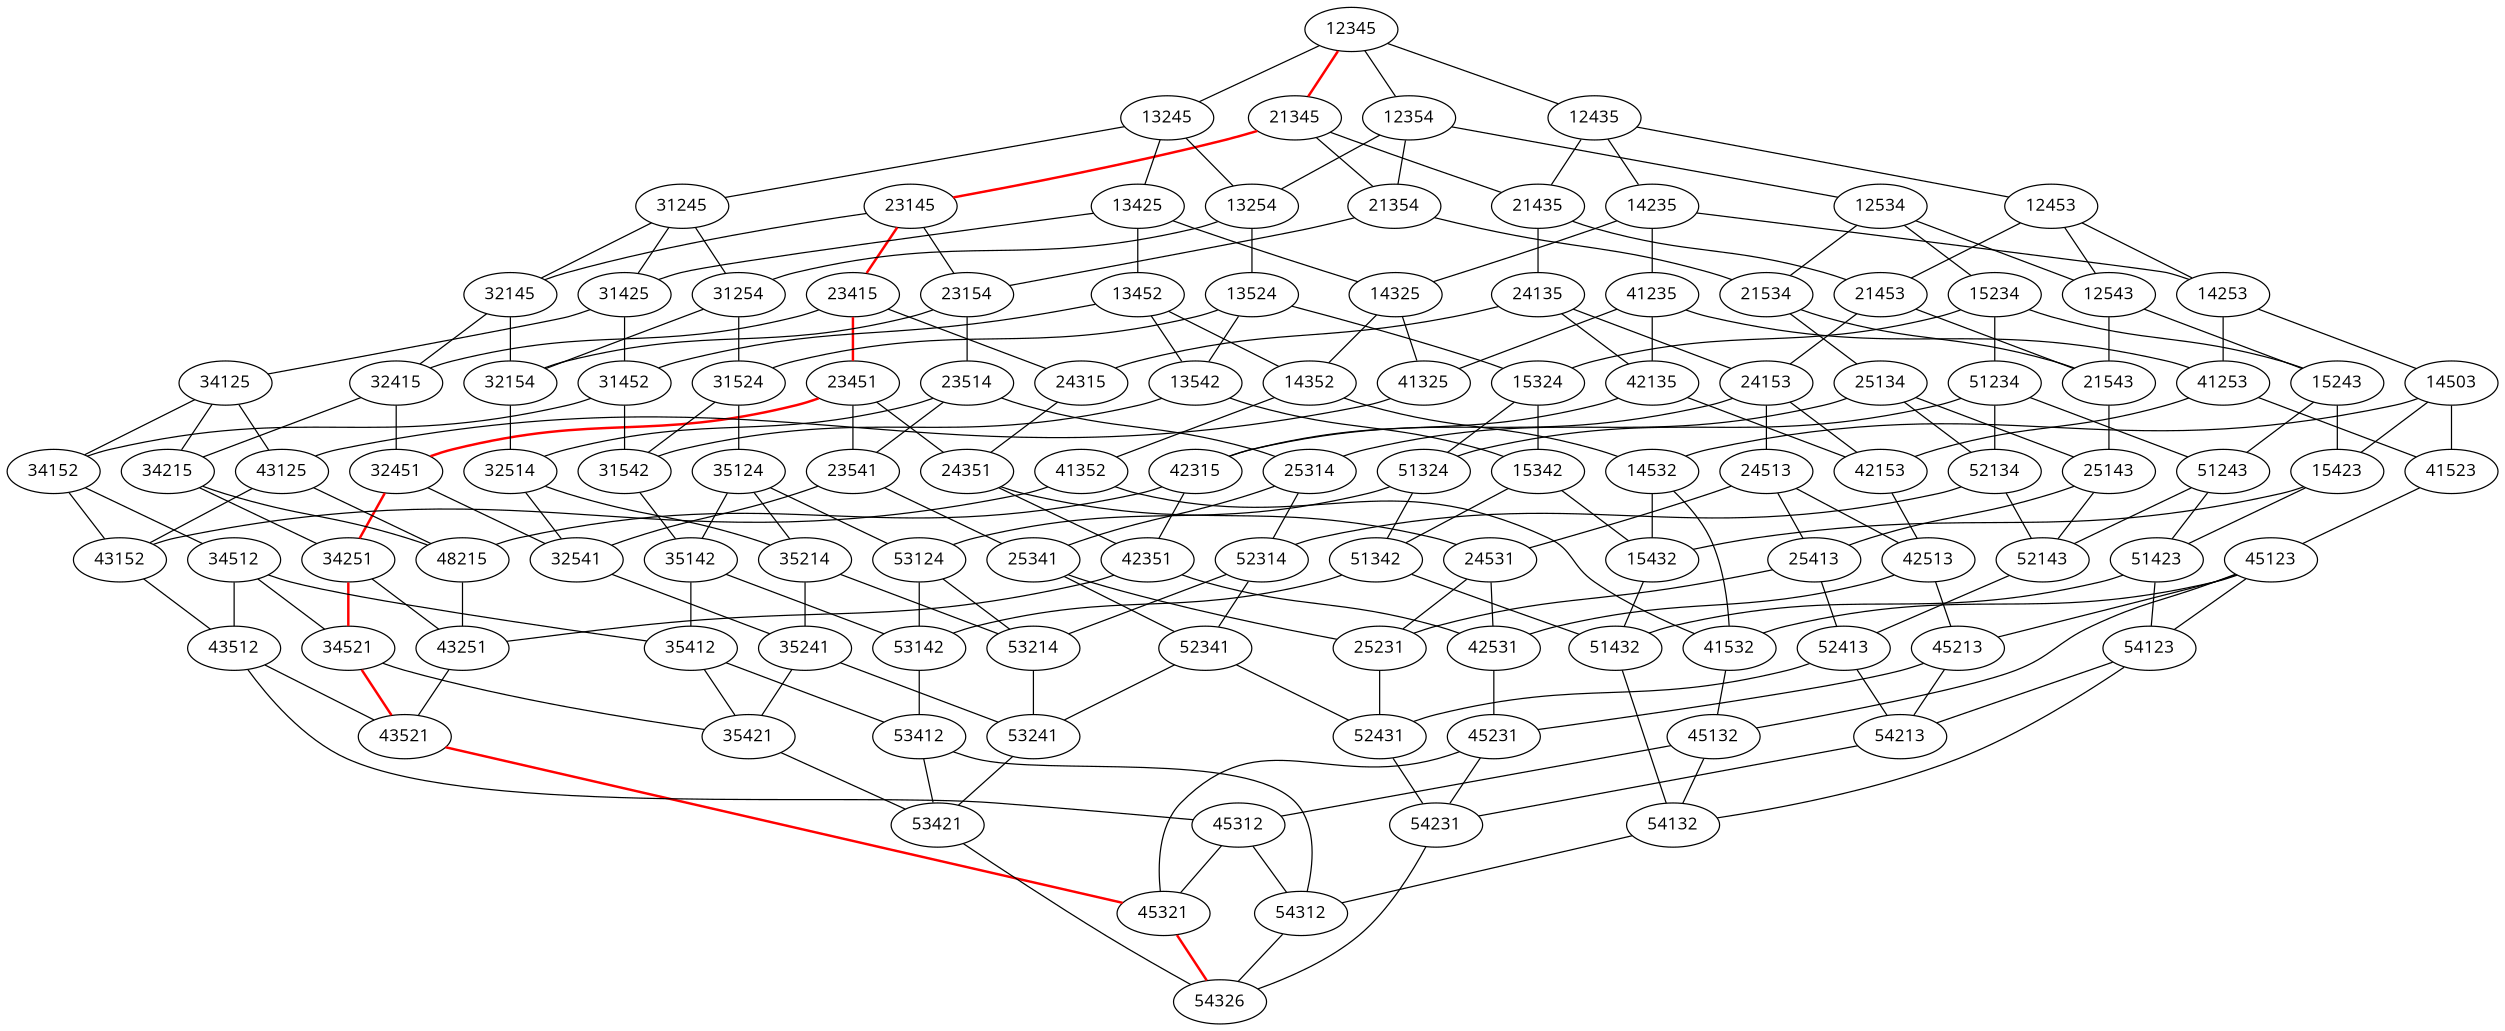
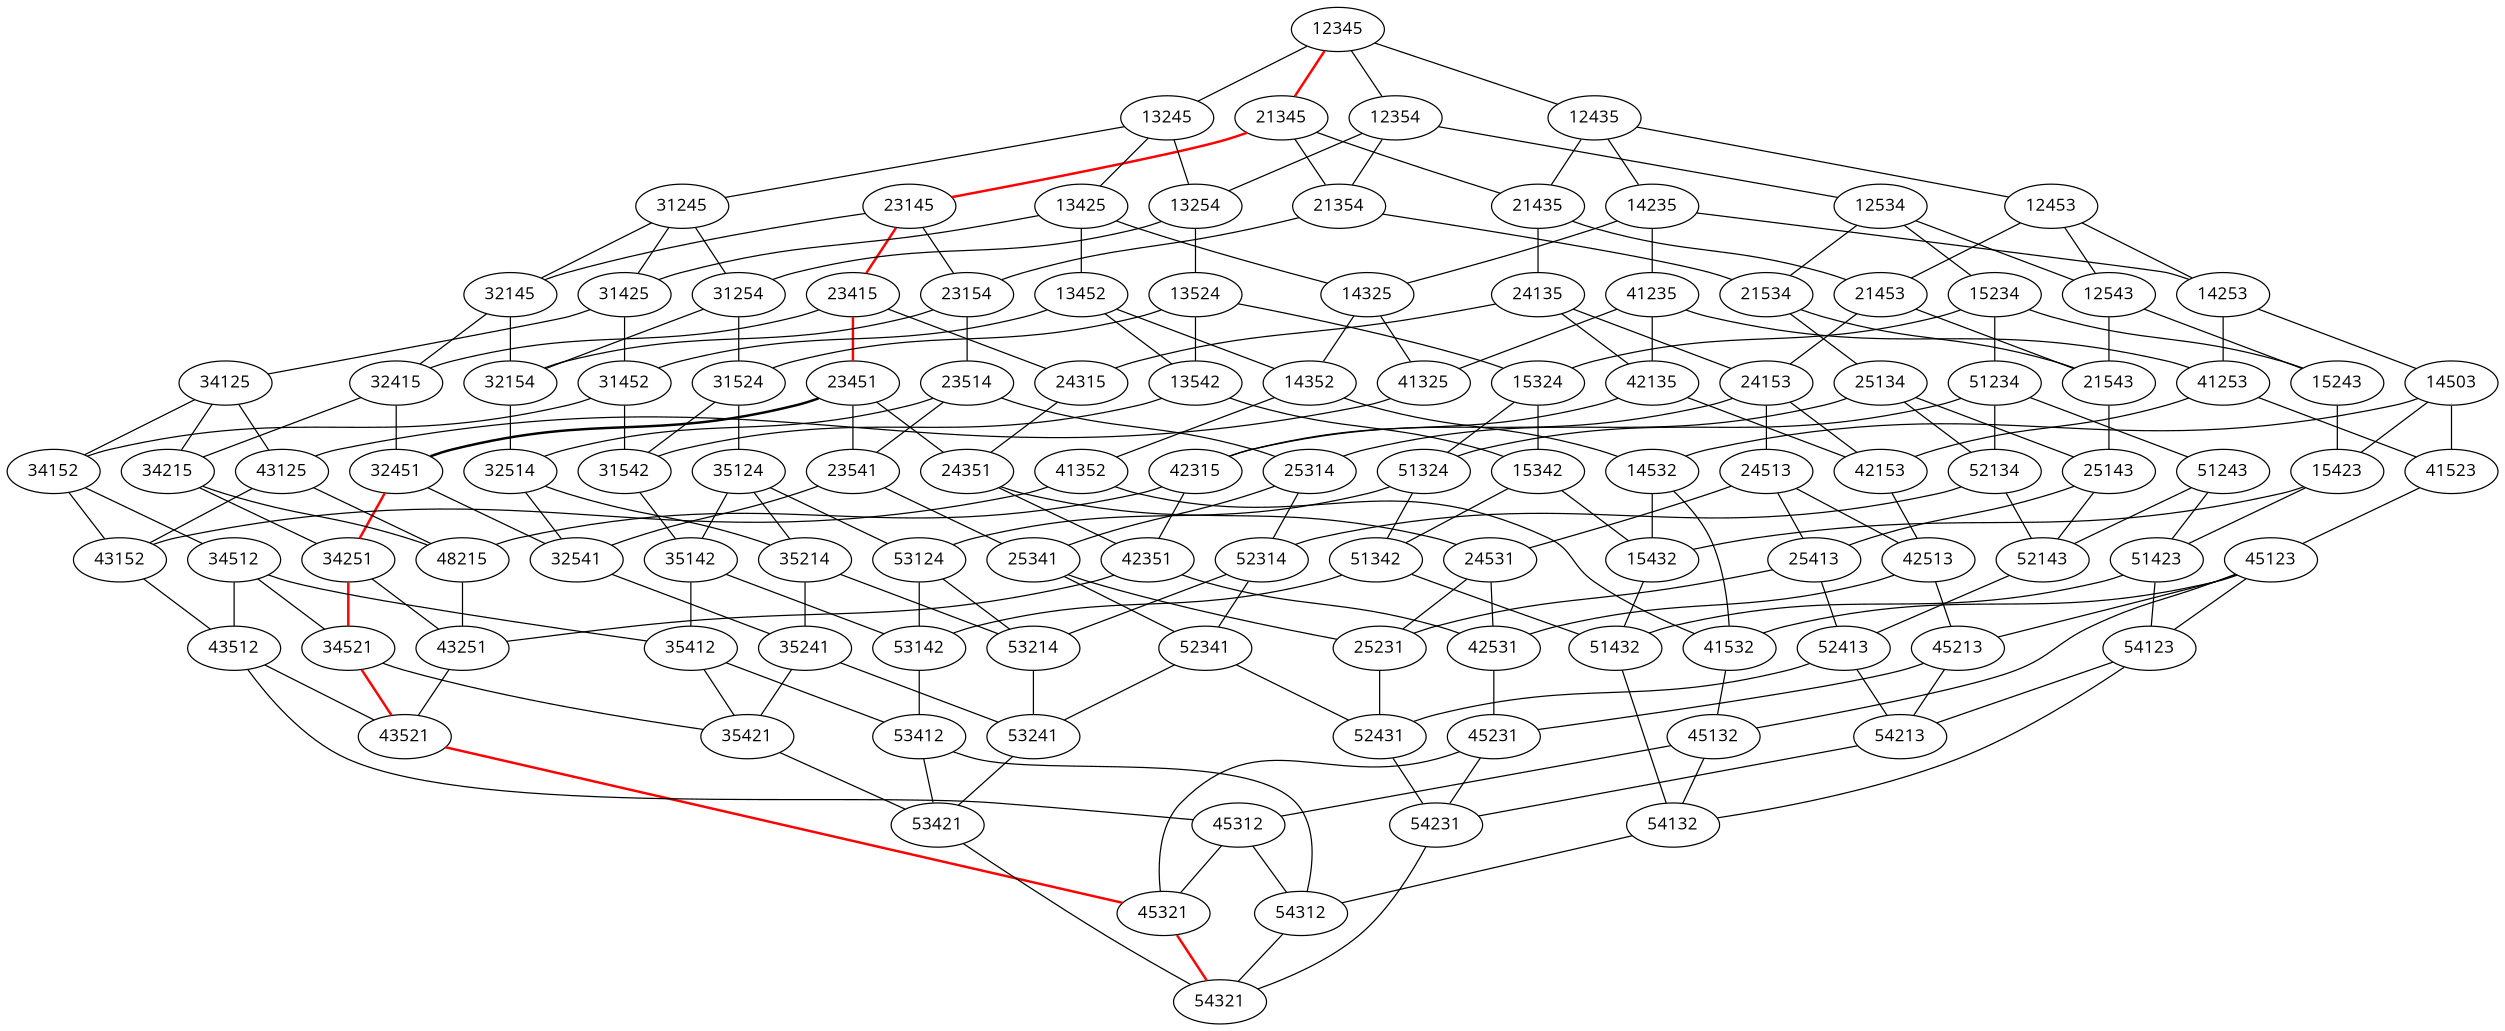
(634, 427) -> (634, 427)
(2273, 432) -> none
(1220, 1002) -> (1220, 1002)
